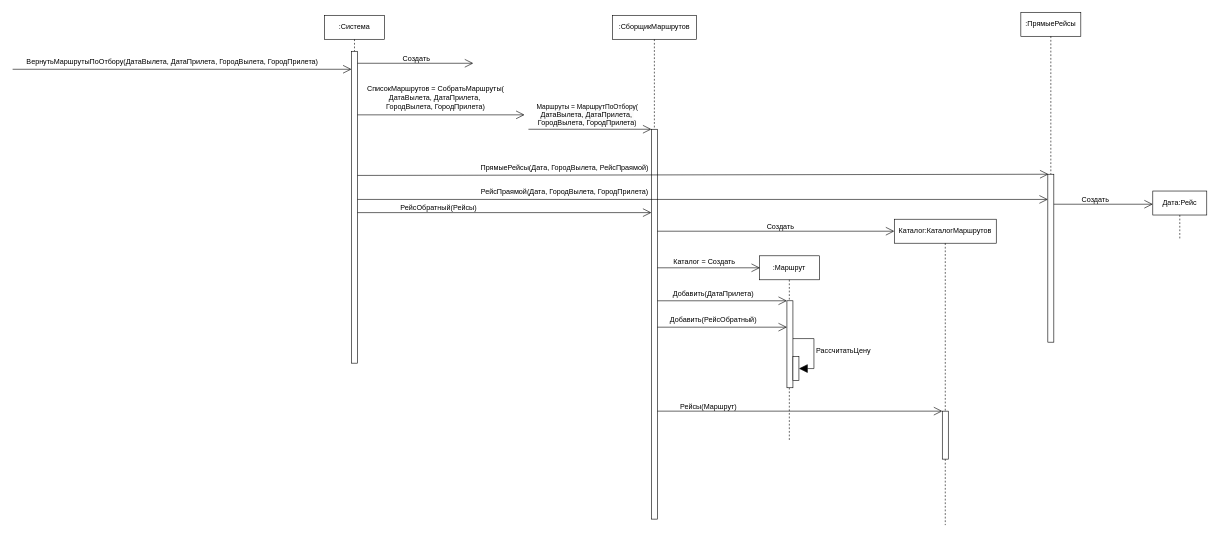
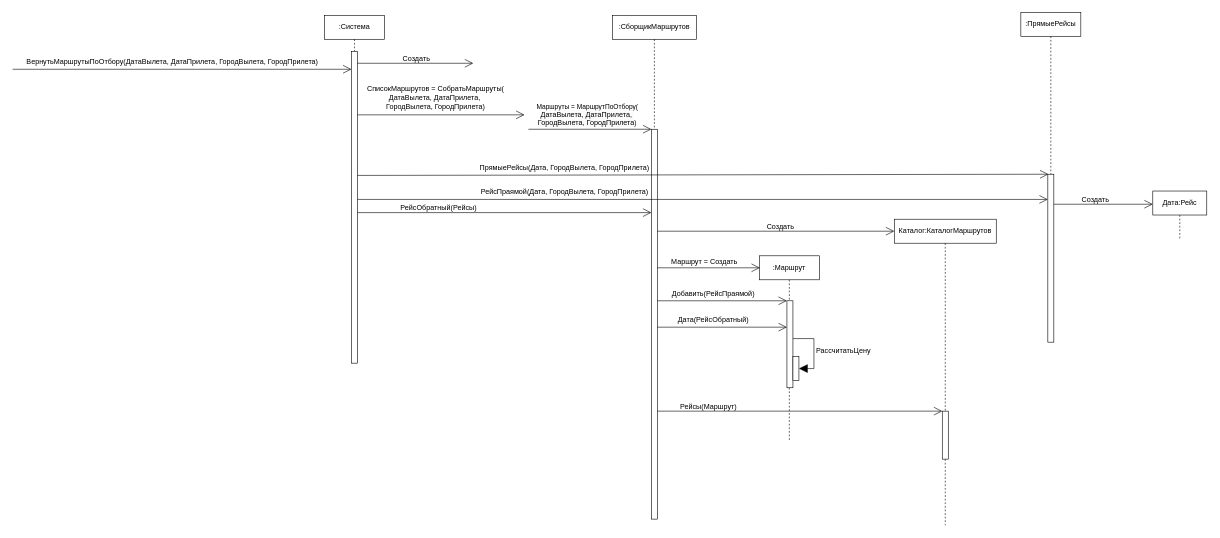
(565, 168) -> (565, 168)
(704, 262) -> (704, 262)
(713, 294) -> (713, 294)
(713, 320) -> (713, 320)
